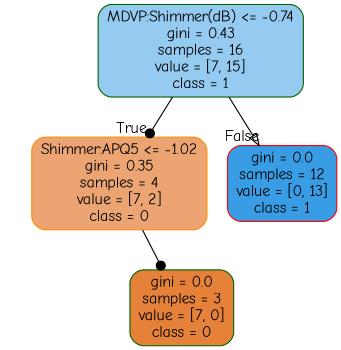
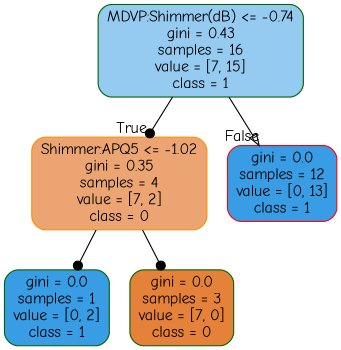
none -> (57, 308)
